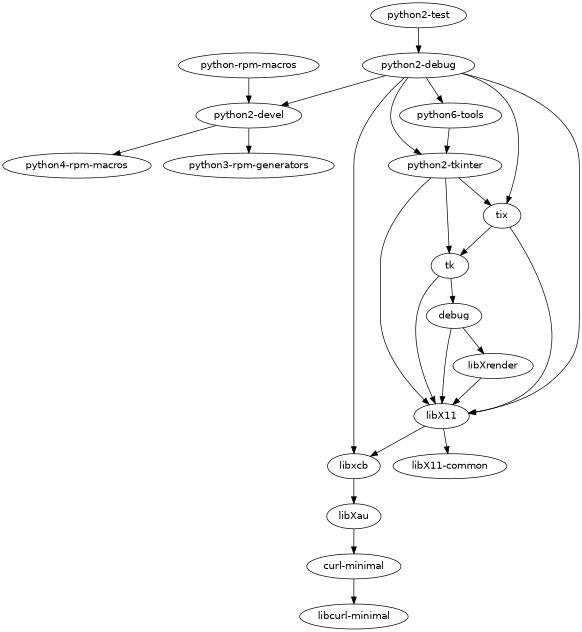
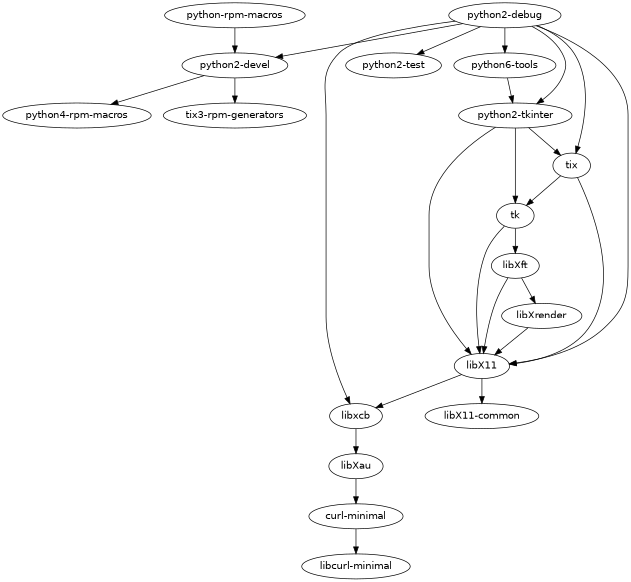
(419, 37) -> (452, 39)
(249, 166) -> (235, 116)
(454, 316) -> (515, 266)
